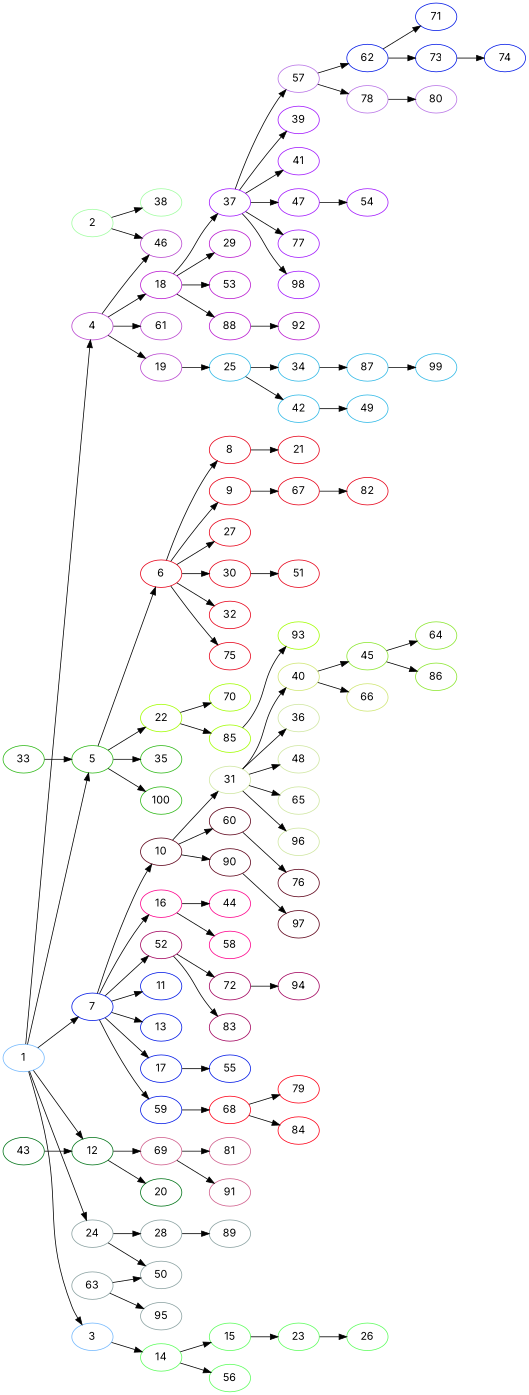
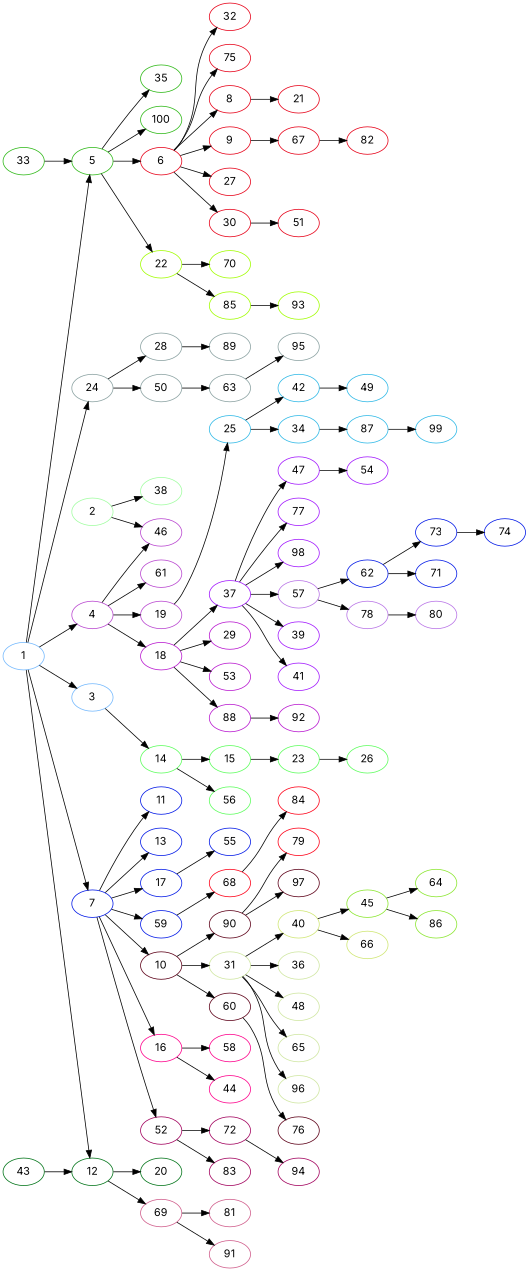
(261, 1101) -> (262, 886)
(123, 1281) -> (192, 388)
